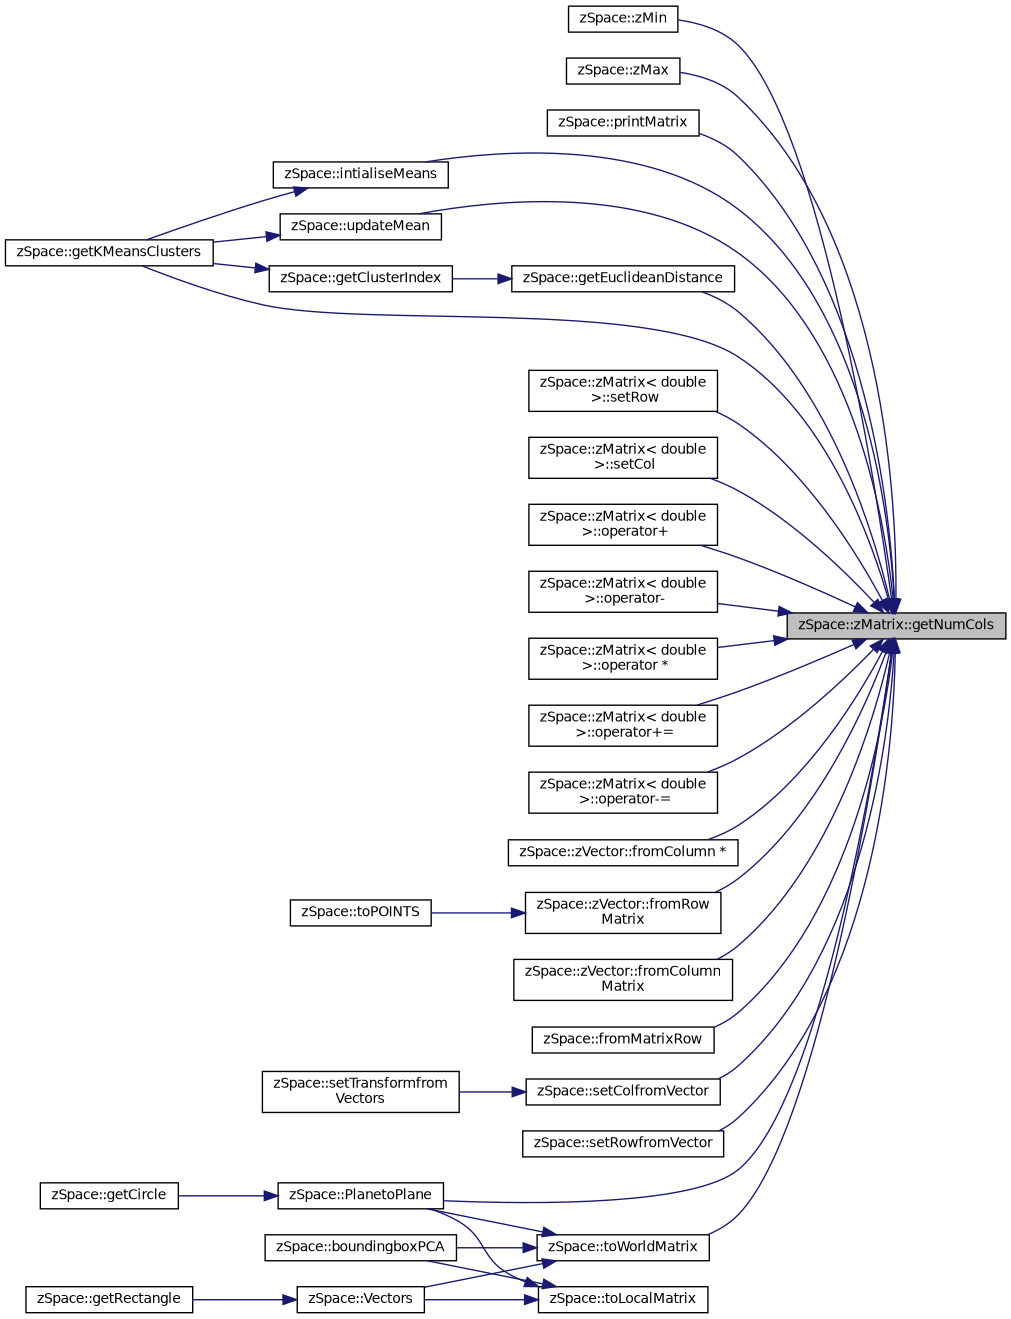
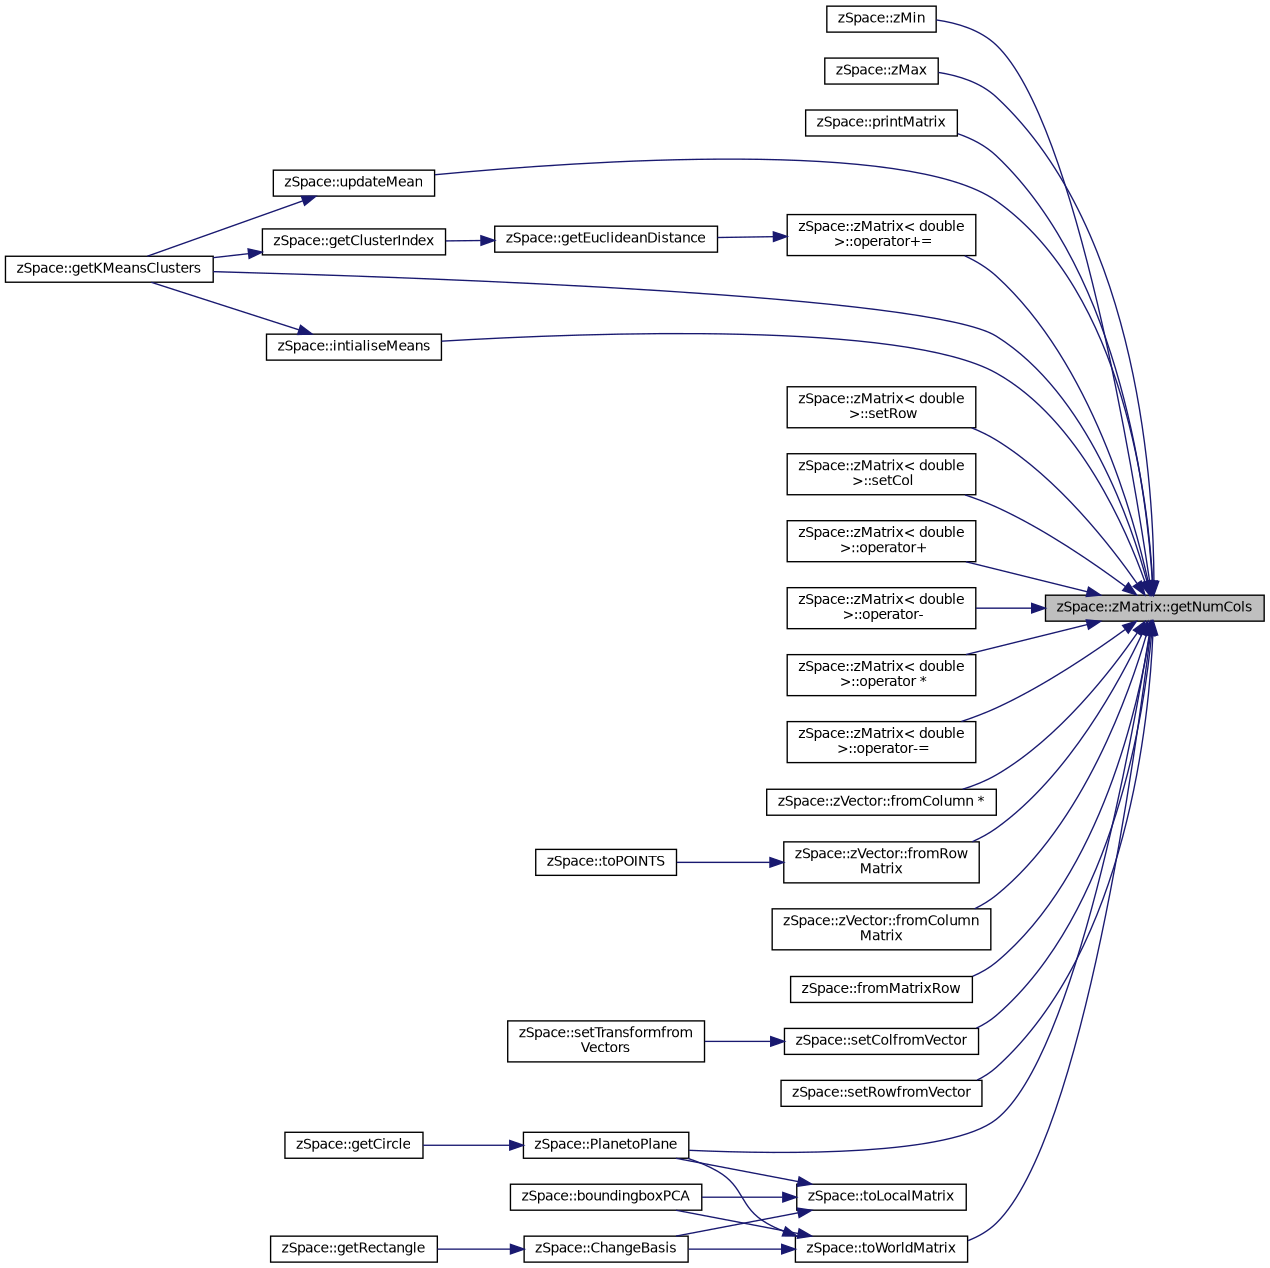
(826, 426) -> (745, 237)
(361, 1300) -> (606, 1249)
